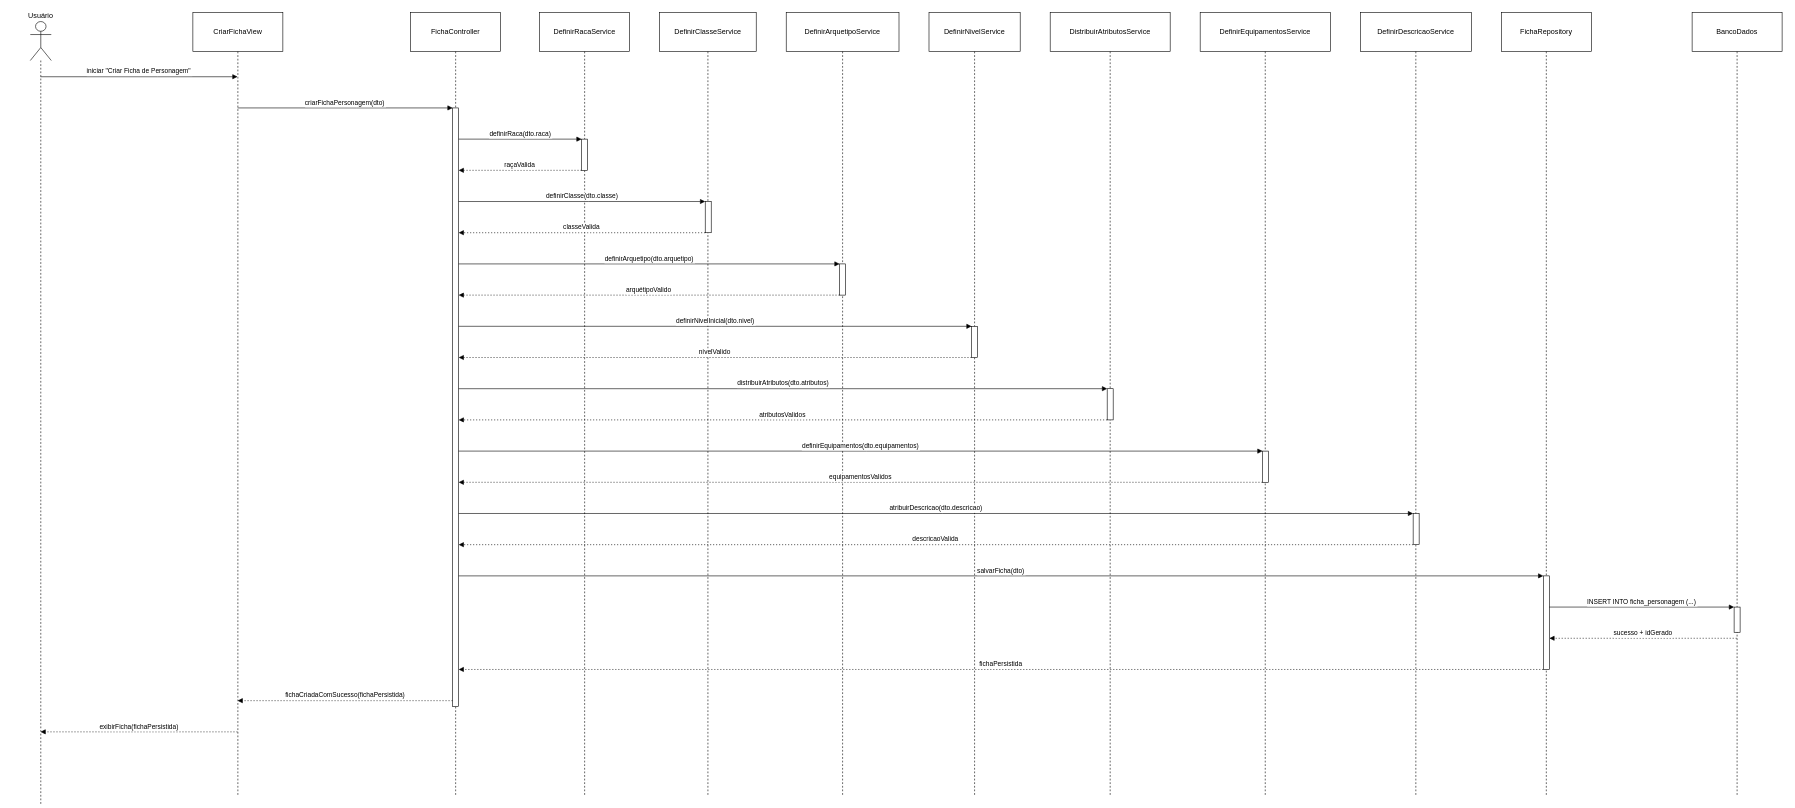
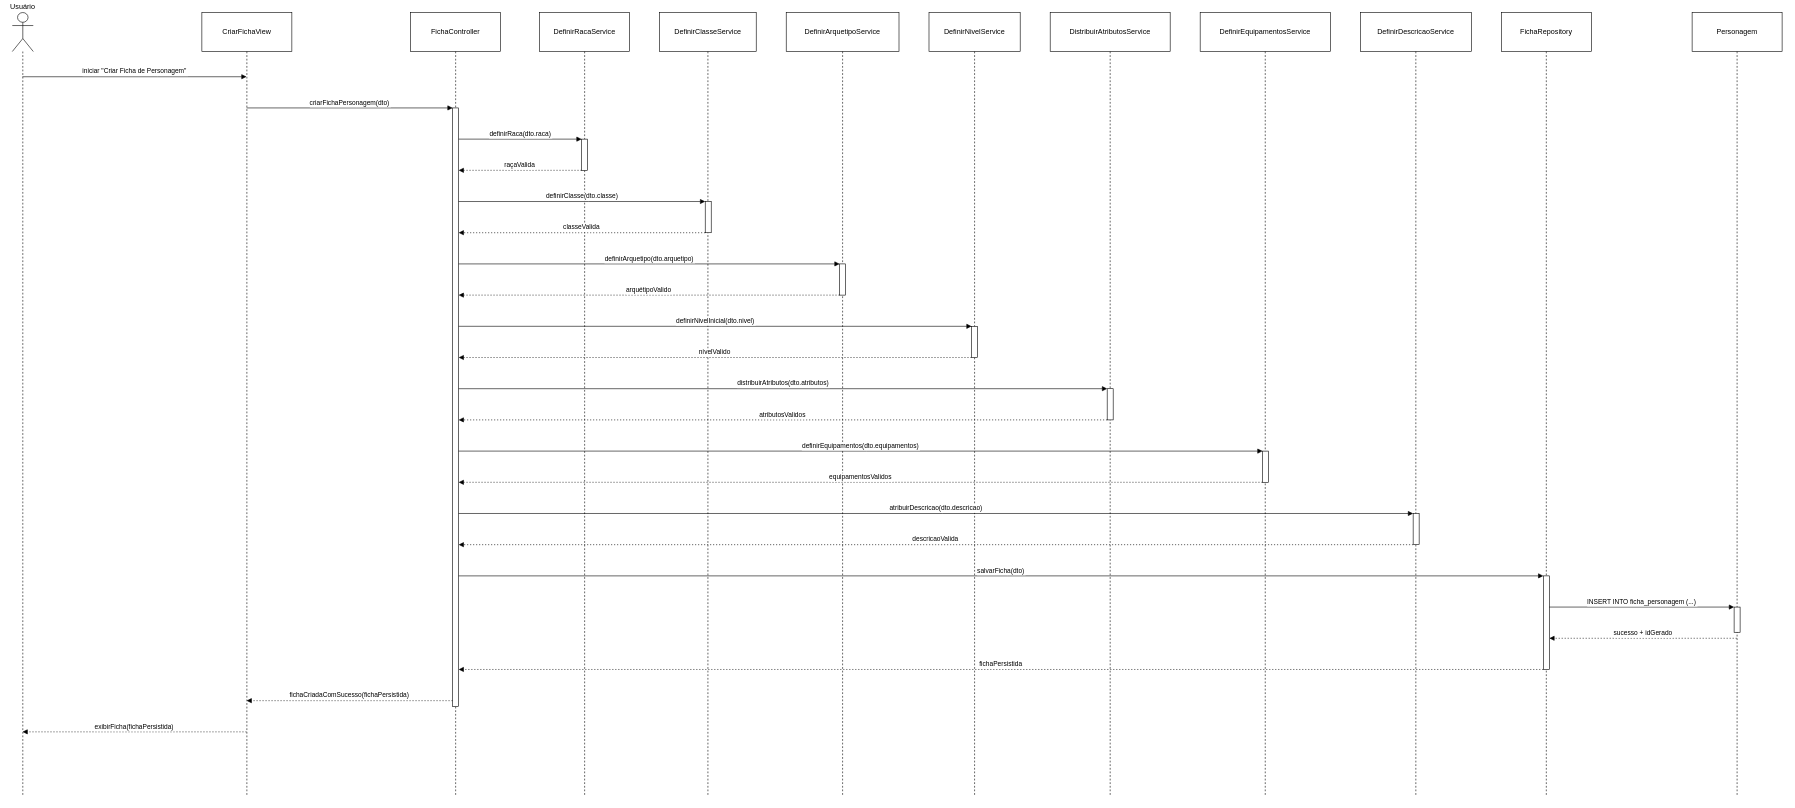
(1737, 32) -> (1737, 32)
(238, 404) -> (247, 404)
(41, 413) -> (23, 404)
